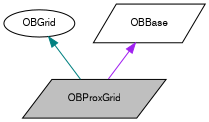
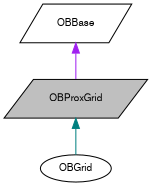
(68, 62) -> (76, 142)
